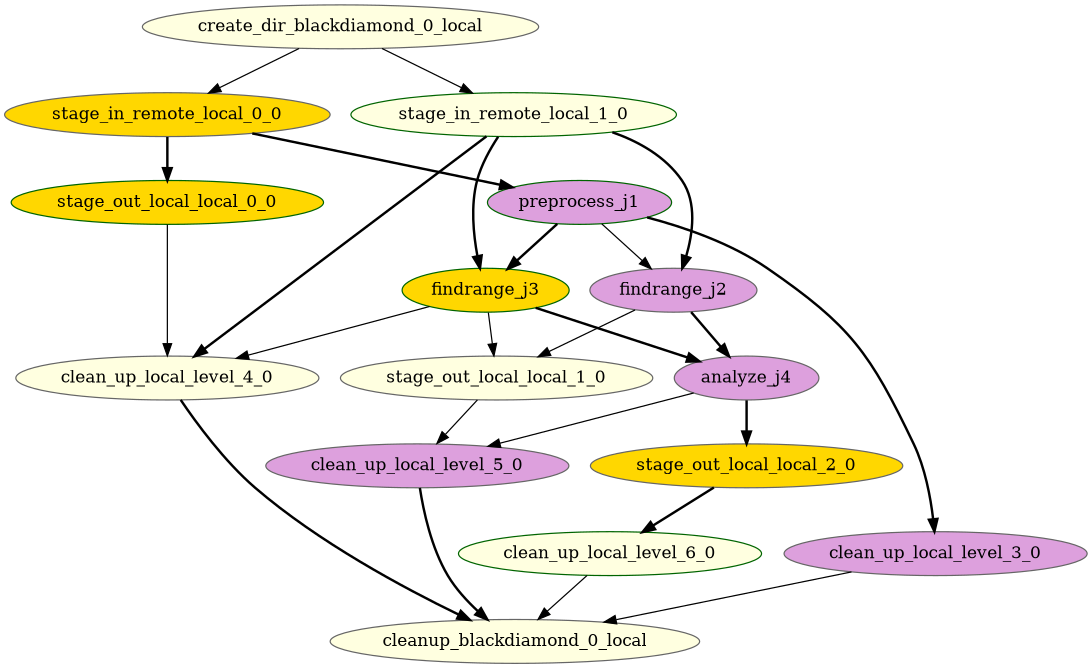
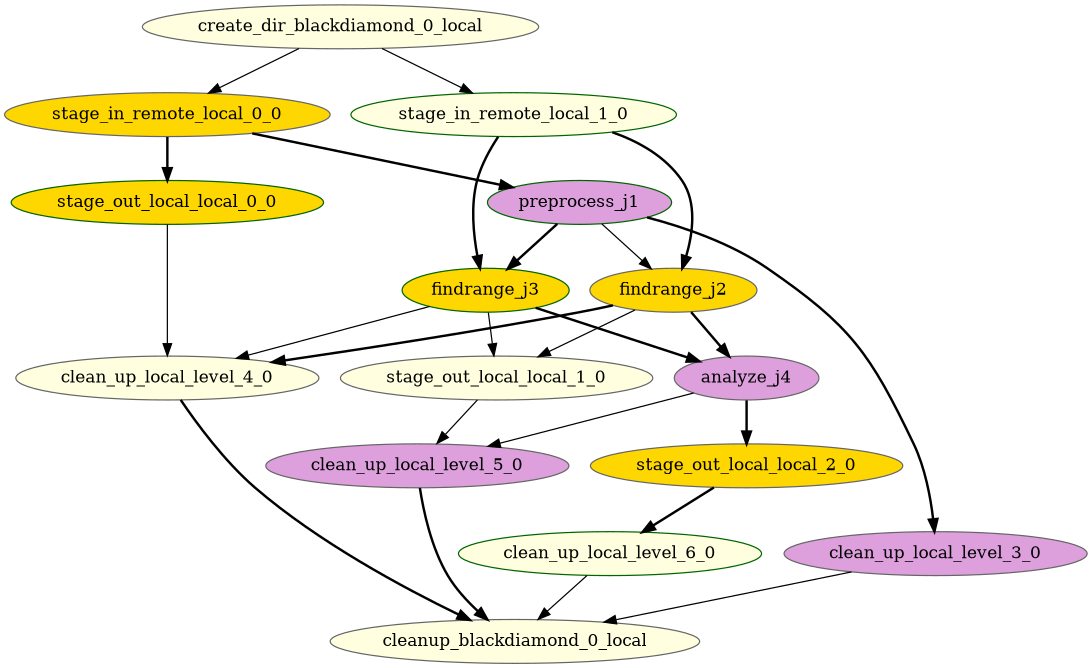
(346, 243) -> (449, 335)
(673, 290) -> (673, 290)
